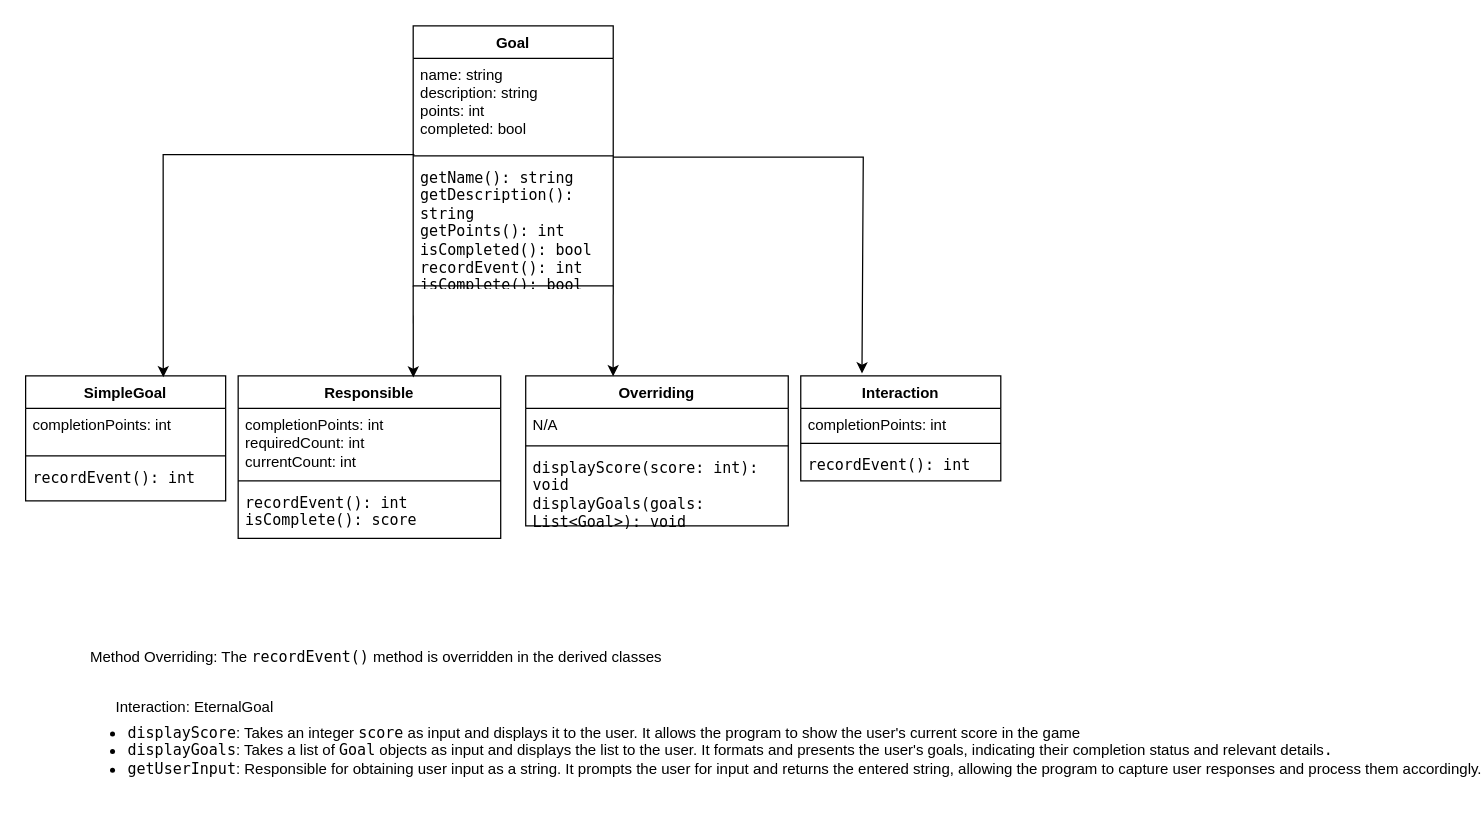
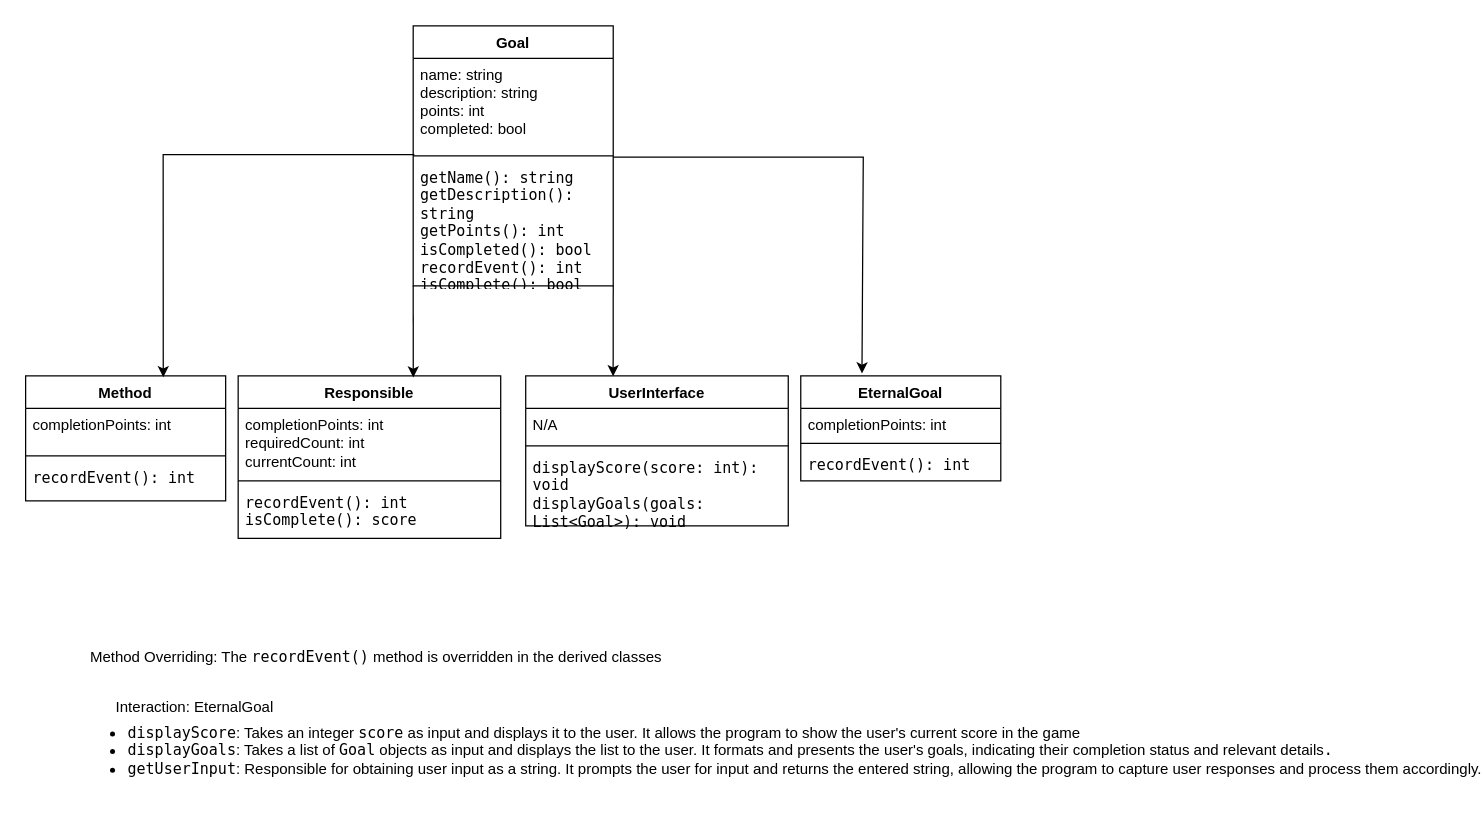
(126, 393) -> (126, 393)
(657, 393) -> (657, 393)
(901, 393) -> (901, 393)
